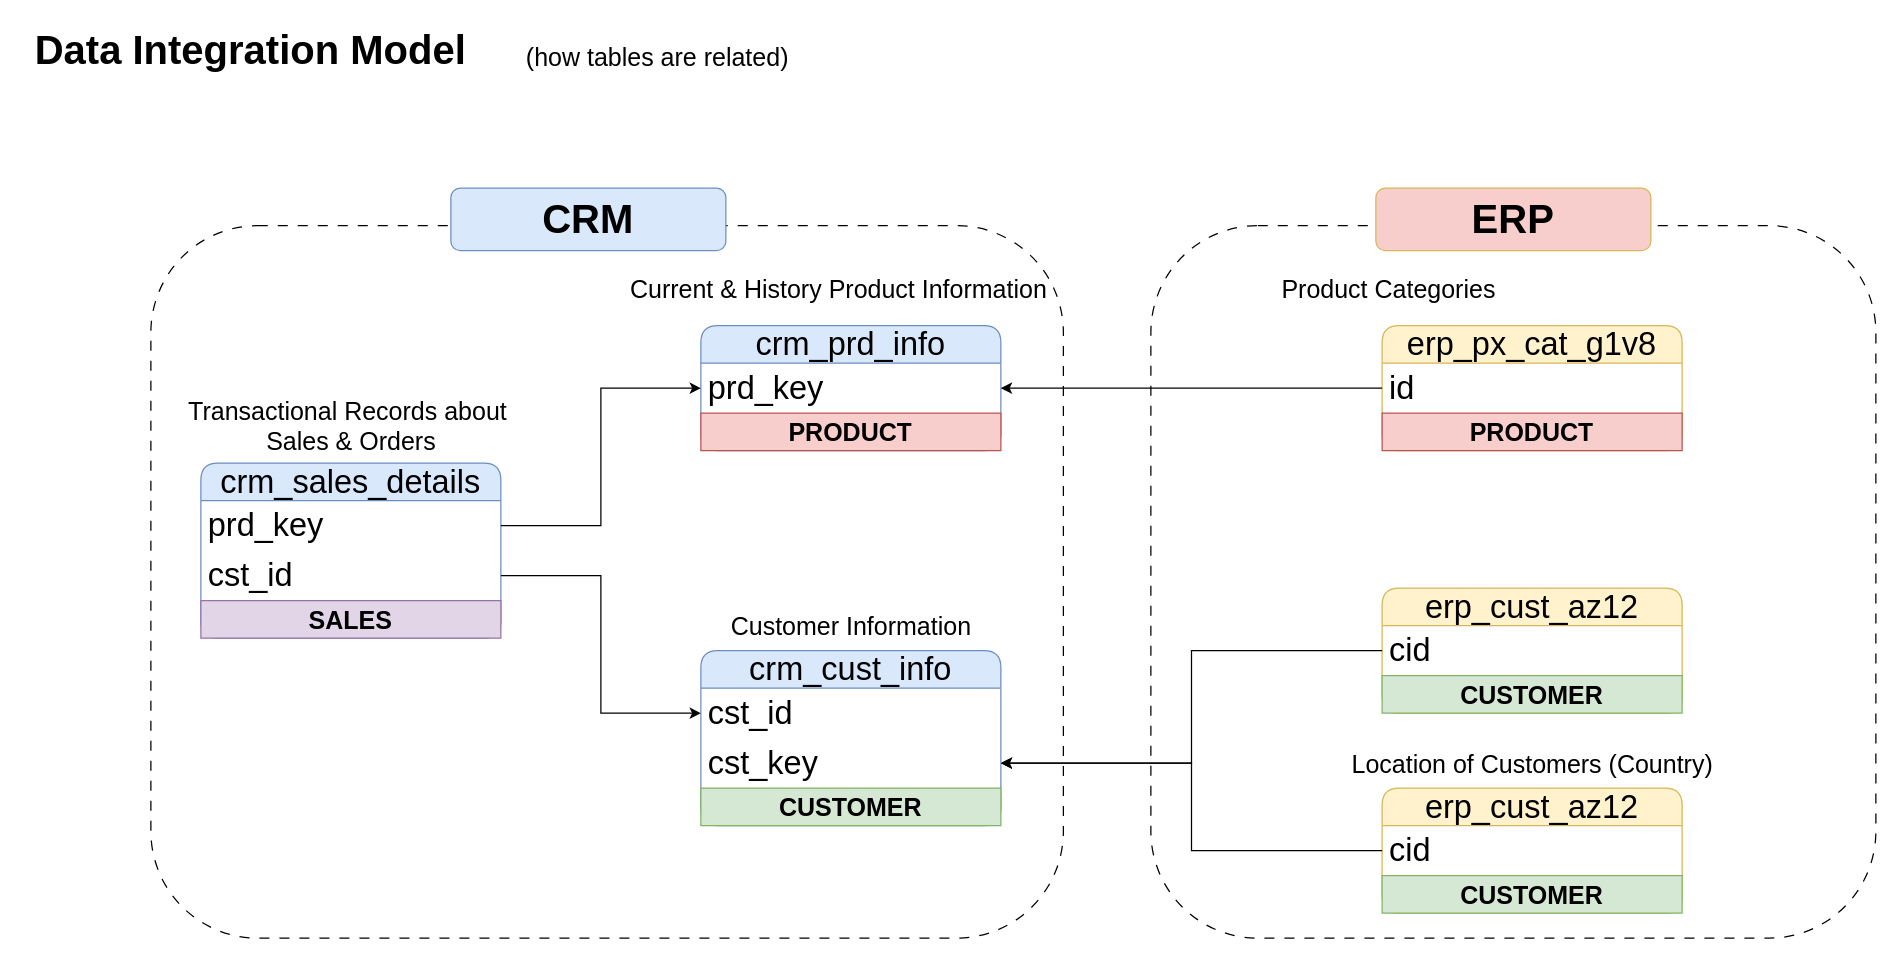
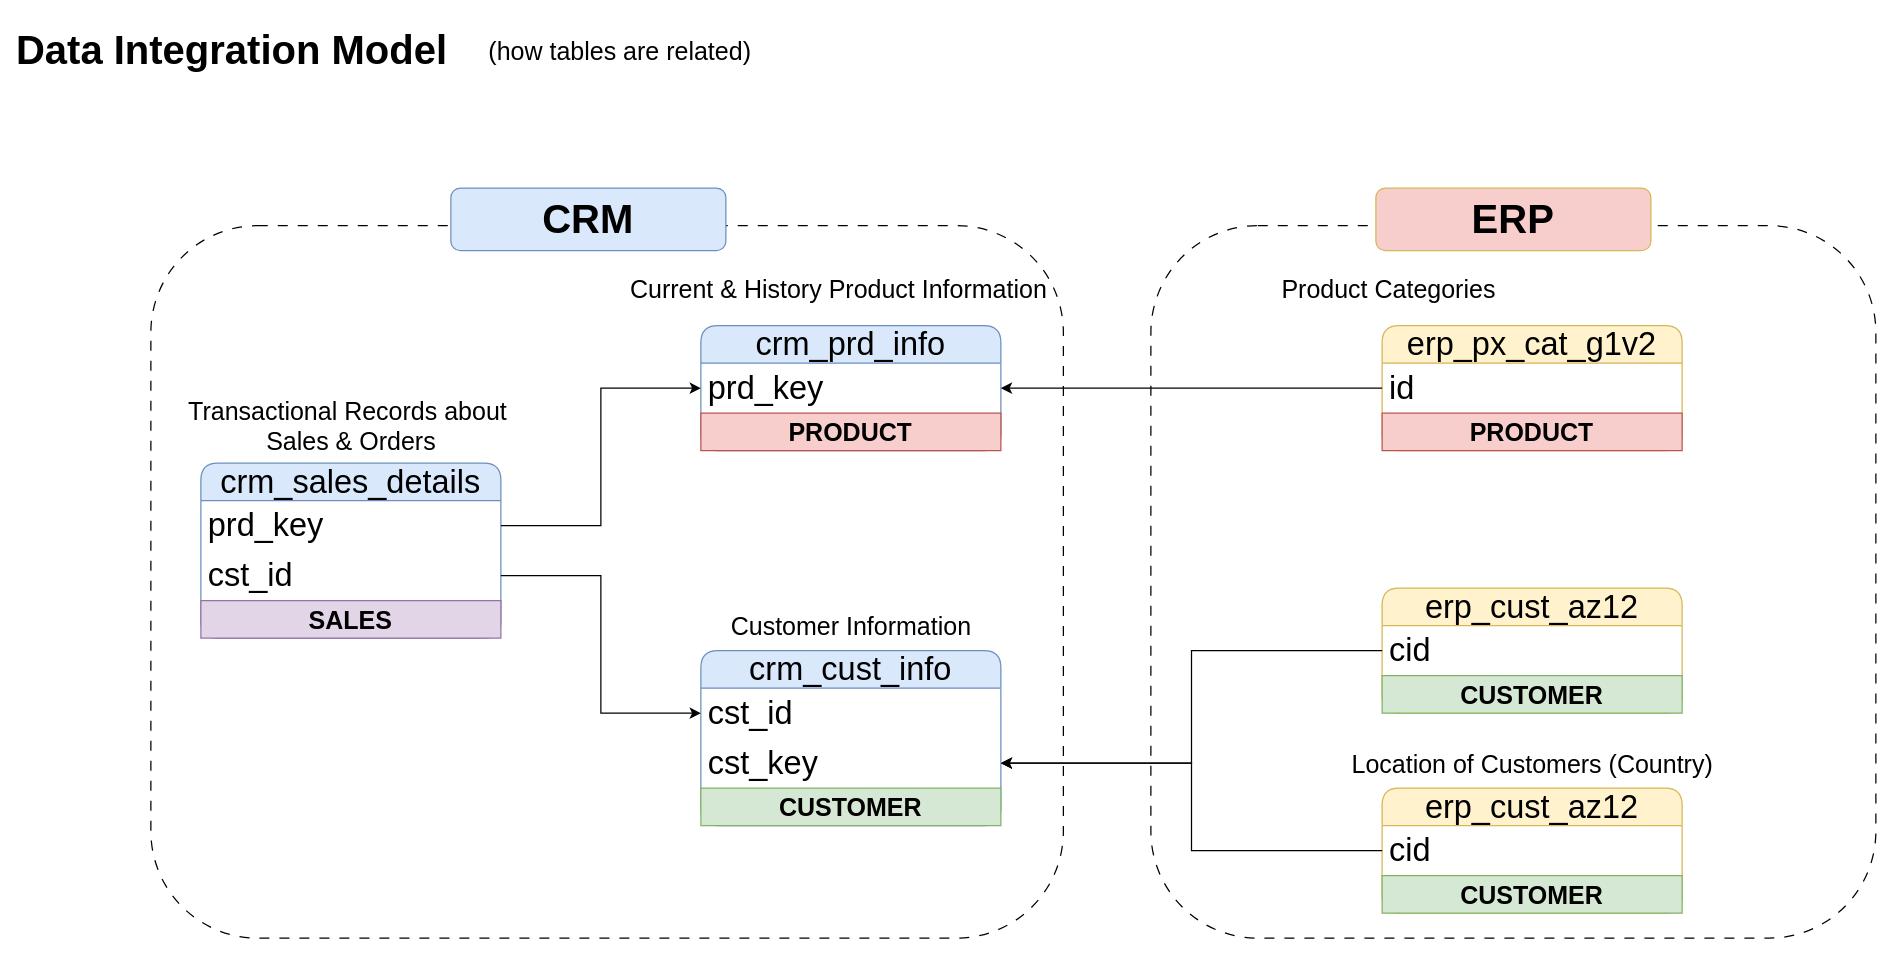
(251, 51) -> (232, 51)
(657, 57) -> (619, 51)
(1532, 344) -> (1532, 344)
